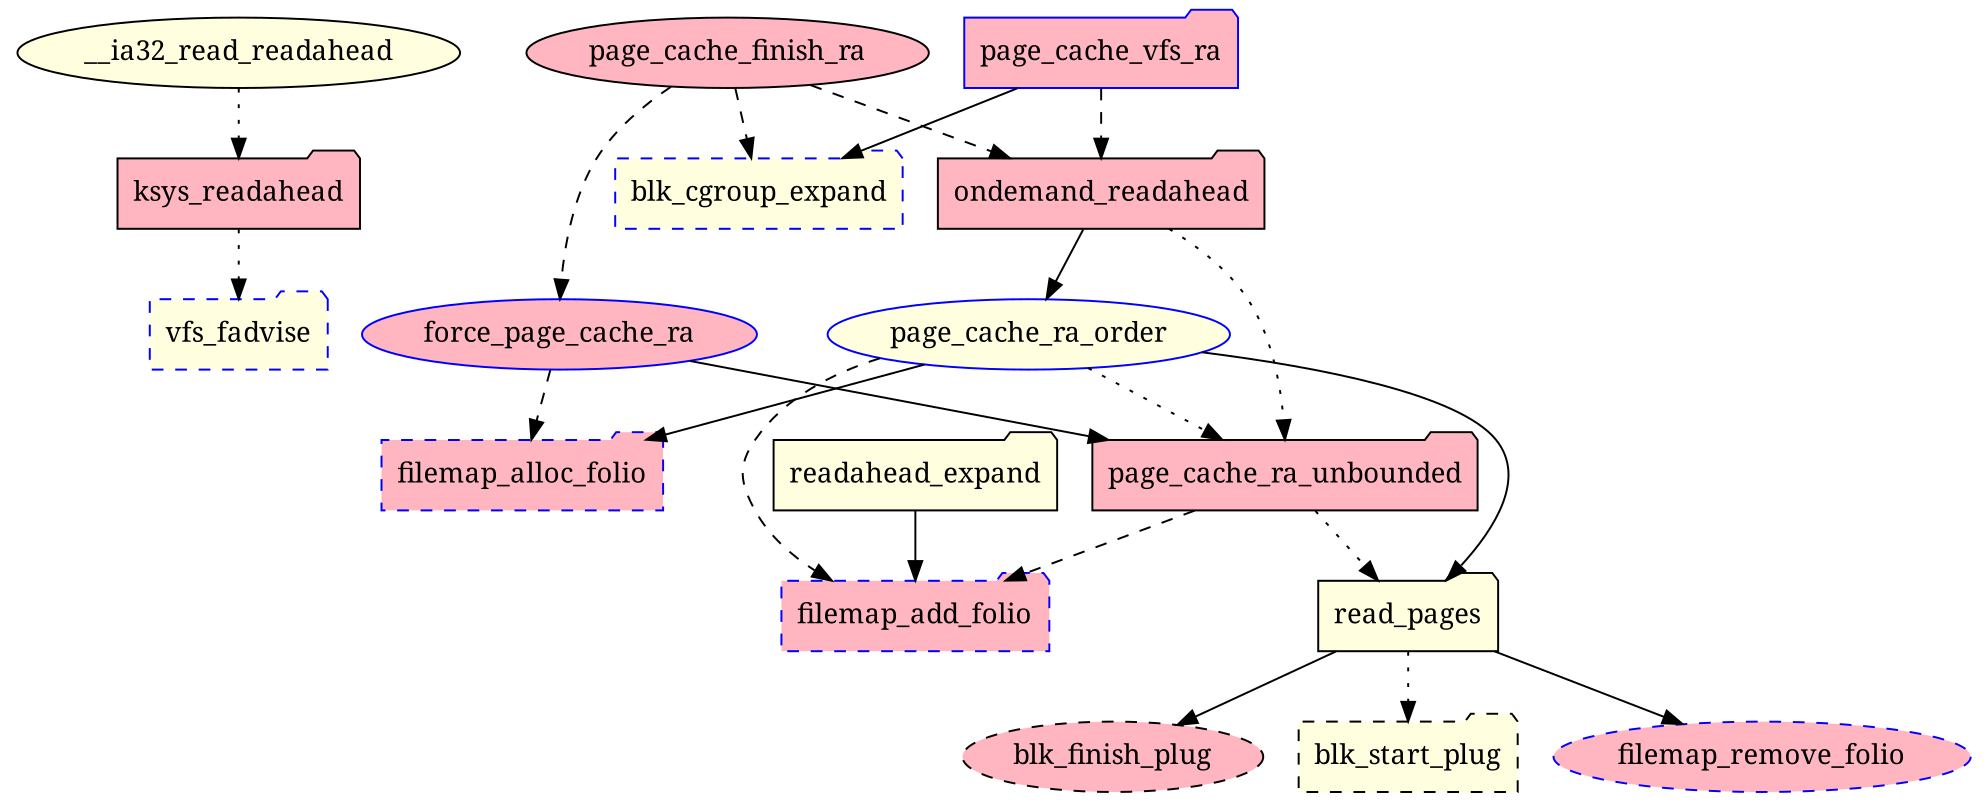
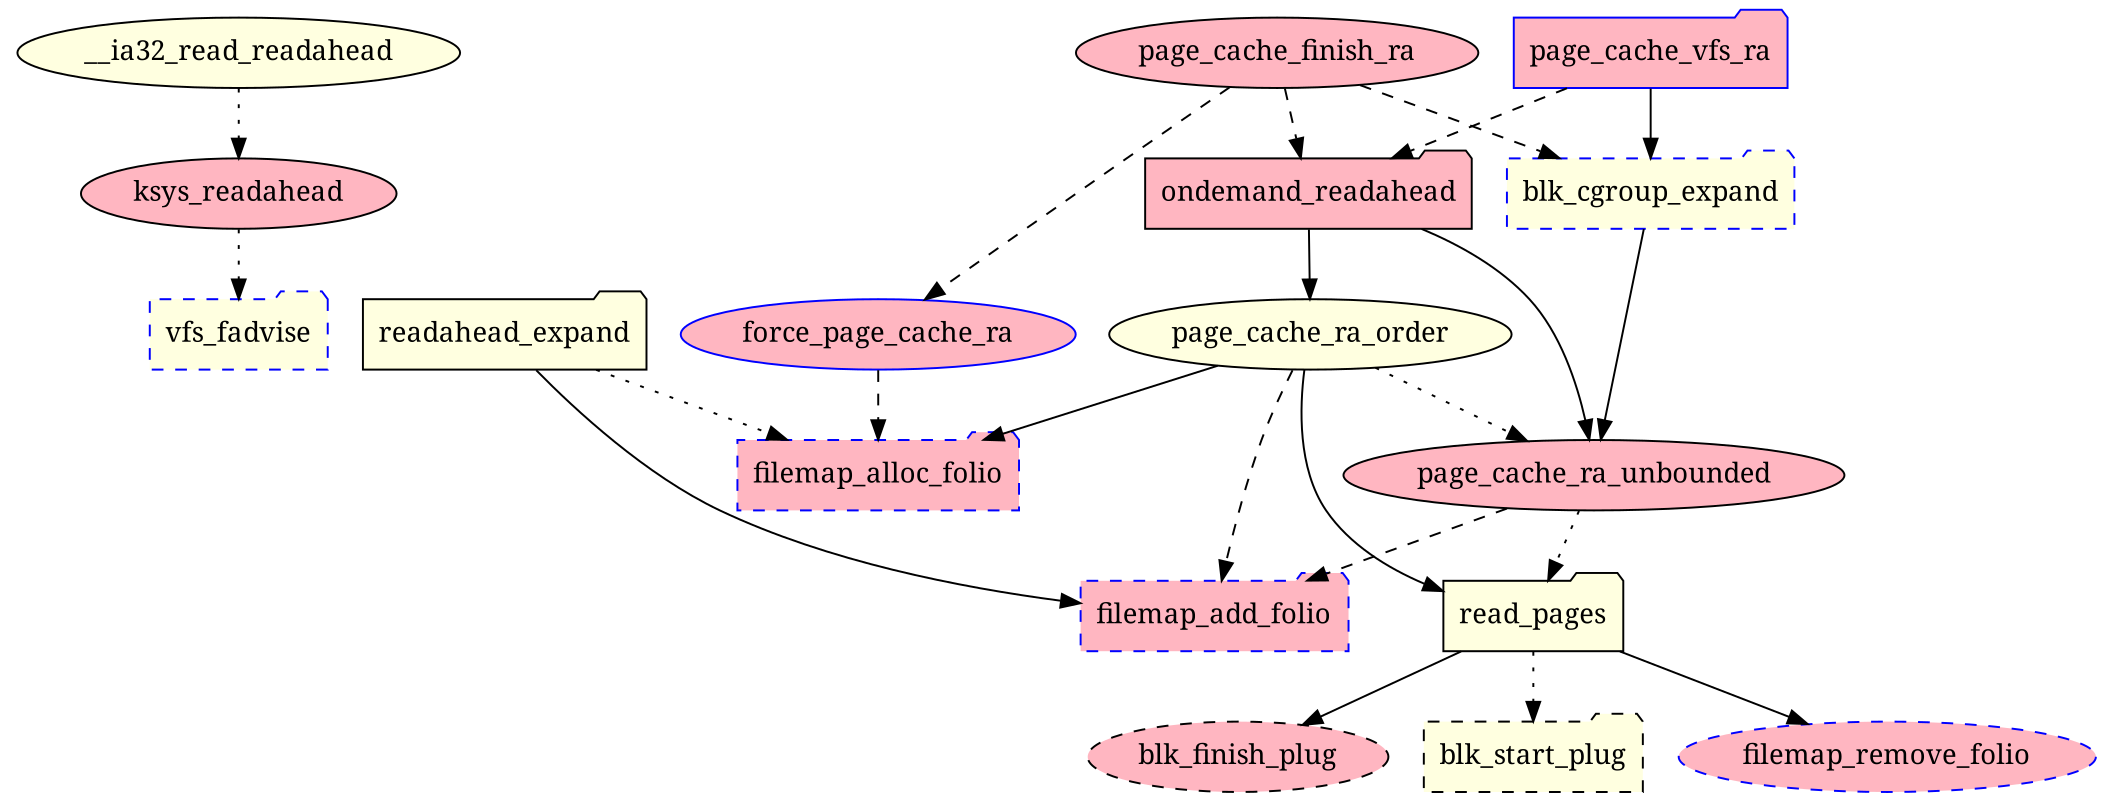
(239, 194) -> (239, 194)
(1253, 308) -> (1531, 301)
(1029, 334) -> (1310, 334)
(890, 399) -> (1624, 325)
none -> (682, 401)
(1285, 475) -> (1594, 475)
